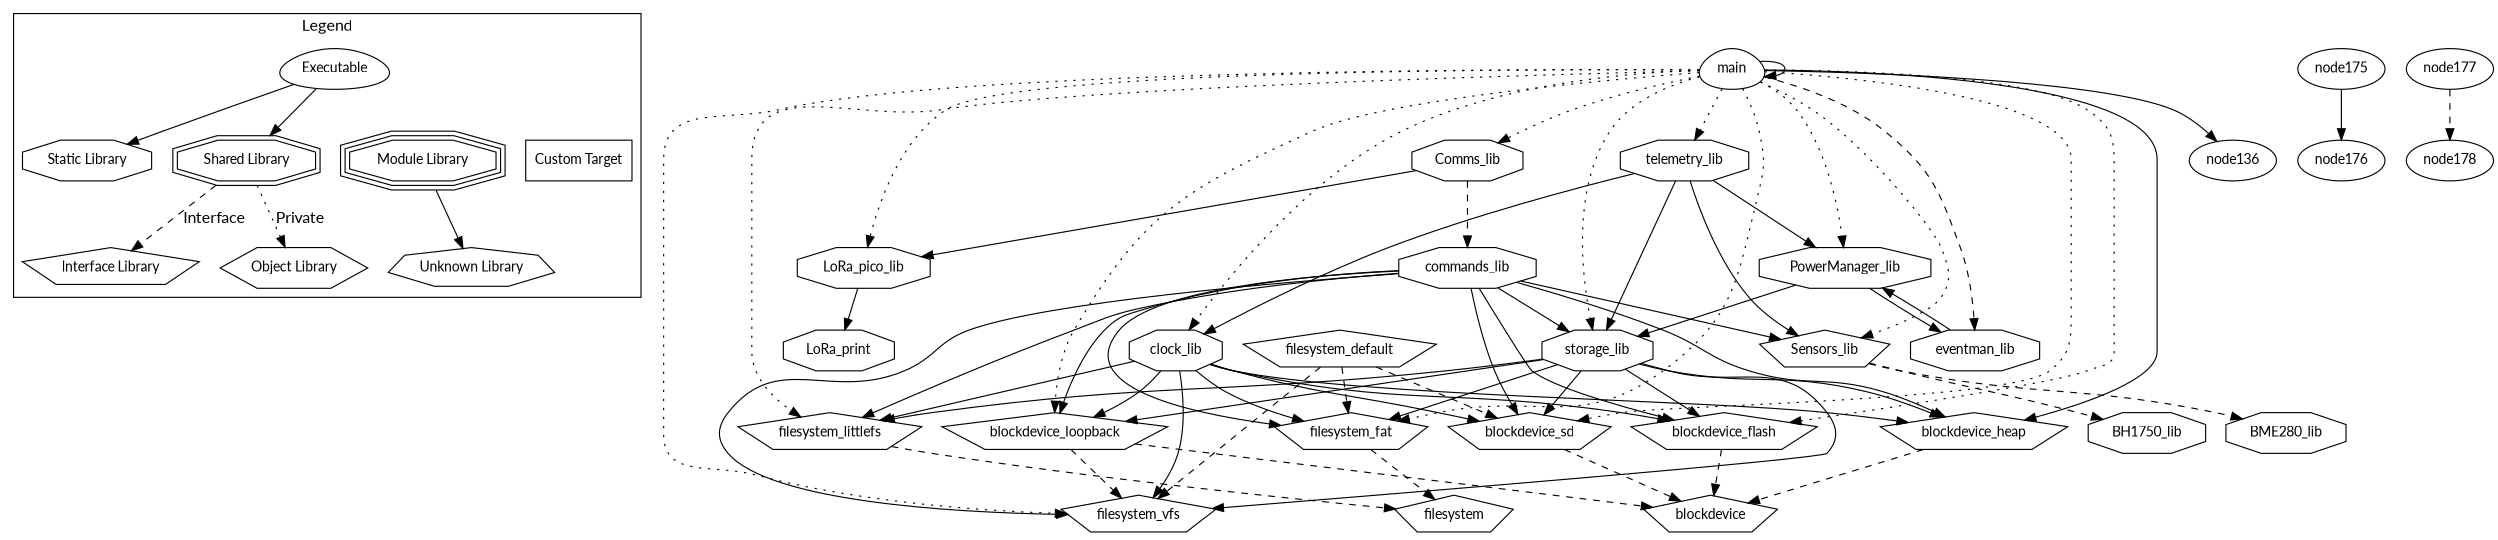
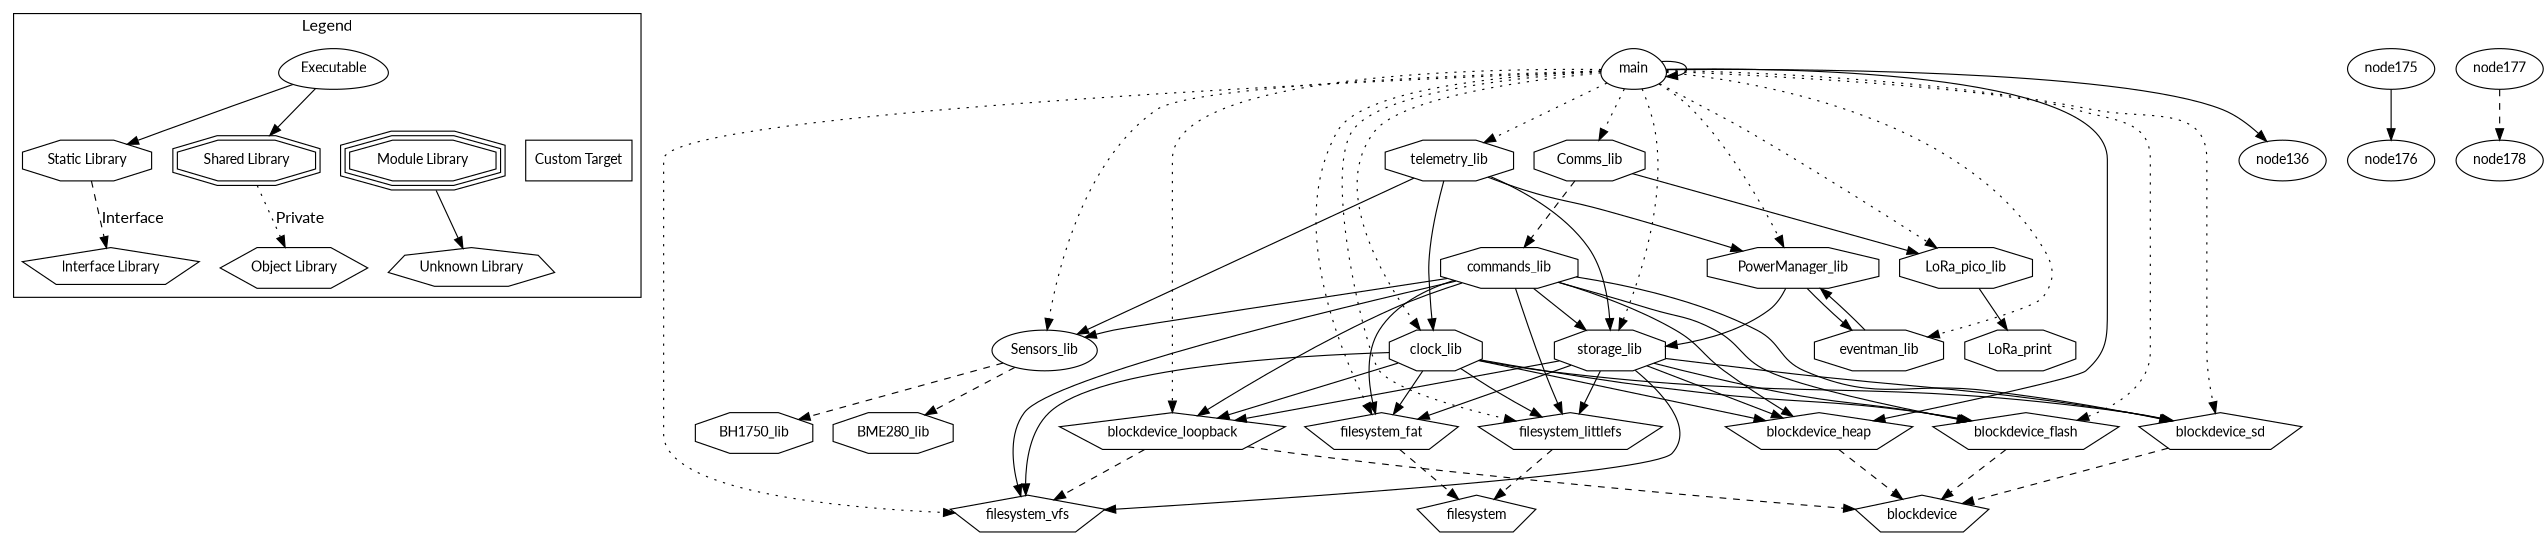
(1914, 158) -> (1948, 157)
(178, 215) -> (98, 209)
(1340, 350) -> none
(1825, 350) -> (1045, 350)
